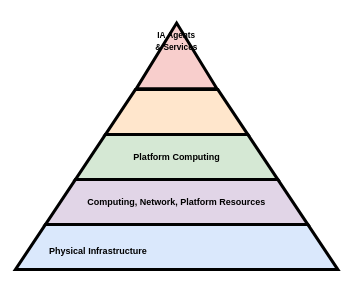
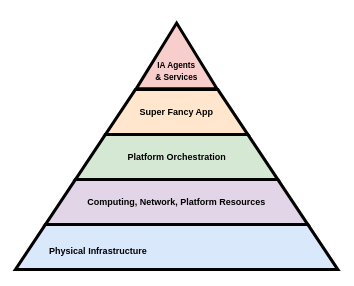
(177, 41) -> (177, 71)
none -> (177, 112)
(177, 157) -> (177, 157)
